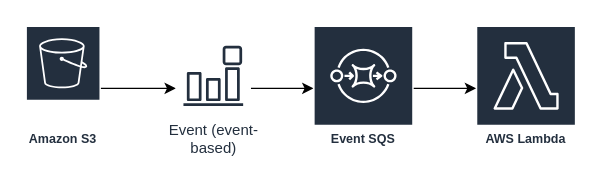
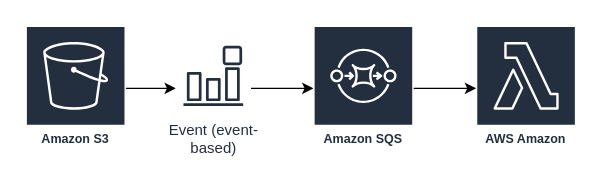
(63, 88) -> (76, 88)
(363, 138) -> (363, 138)
(526, 138) -> (526, 138)
